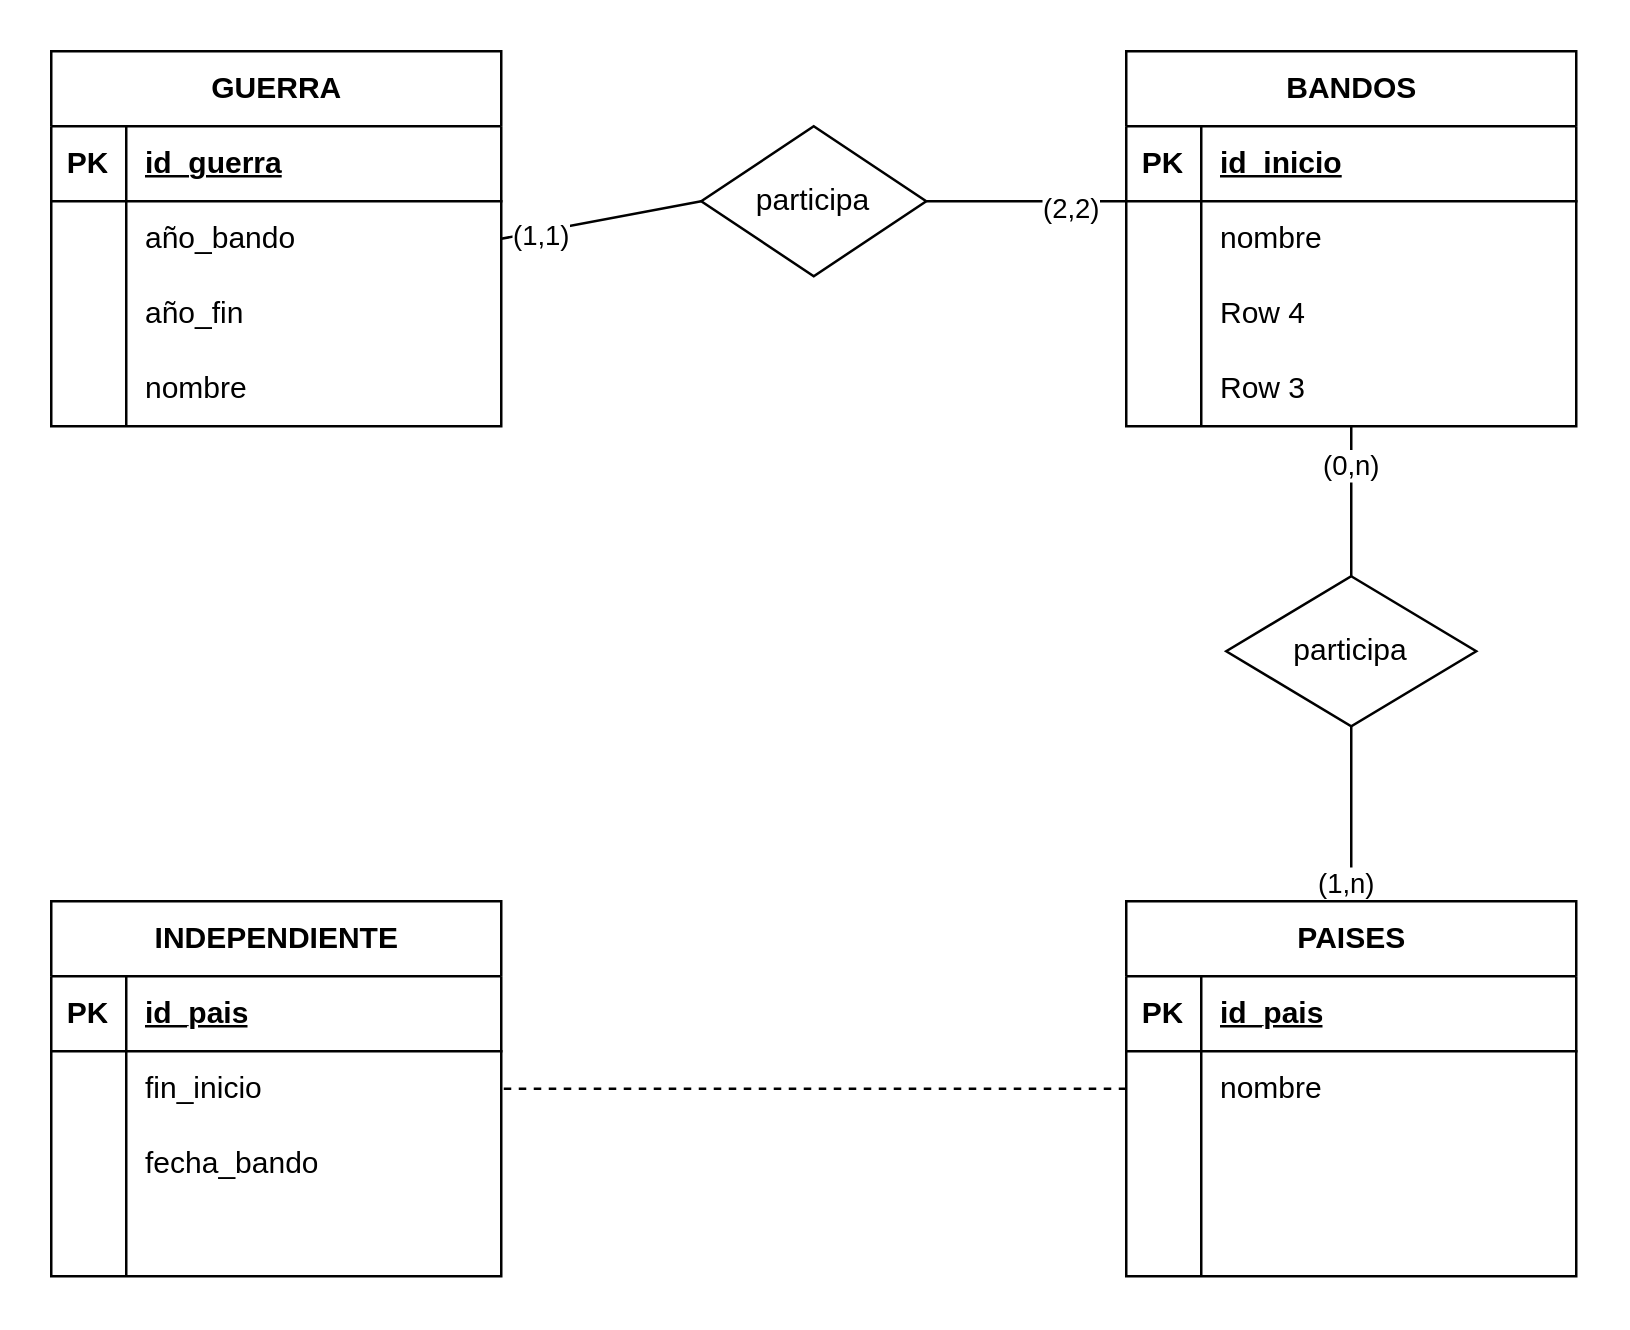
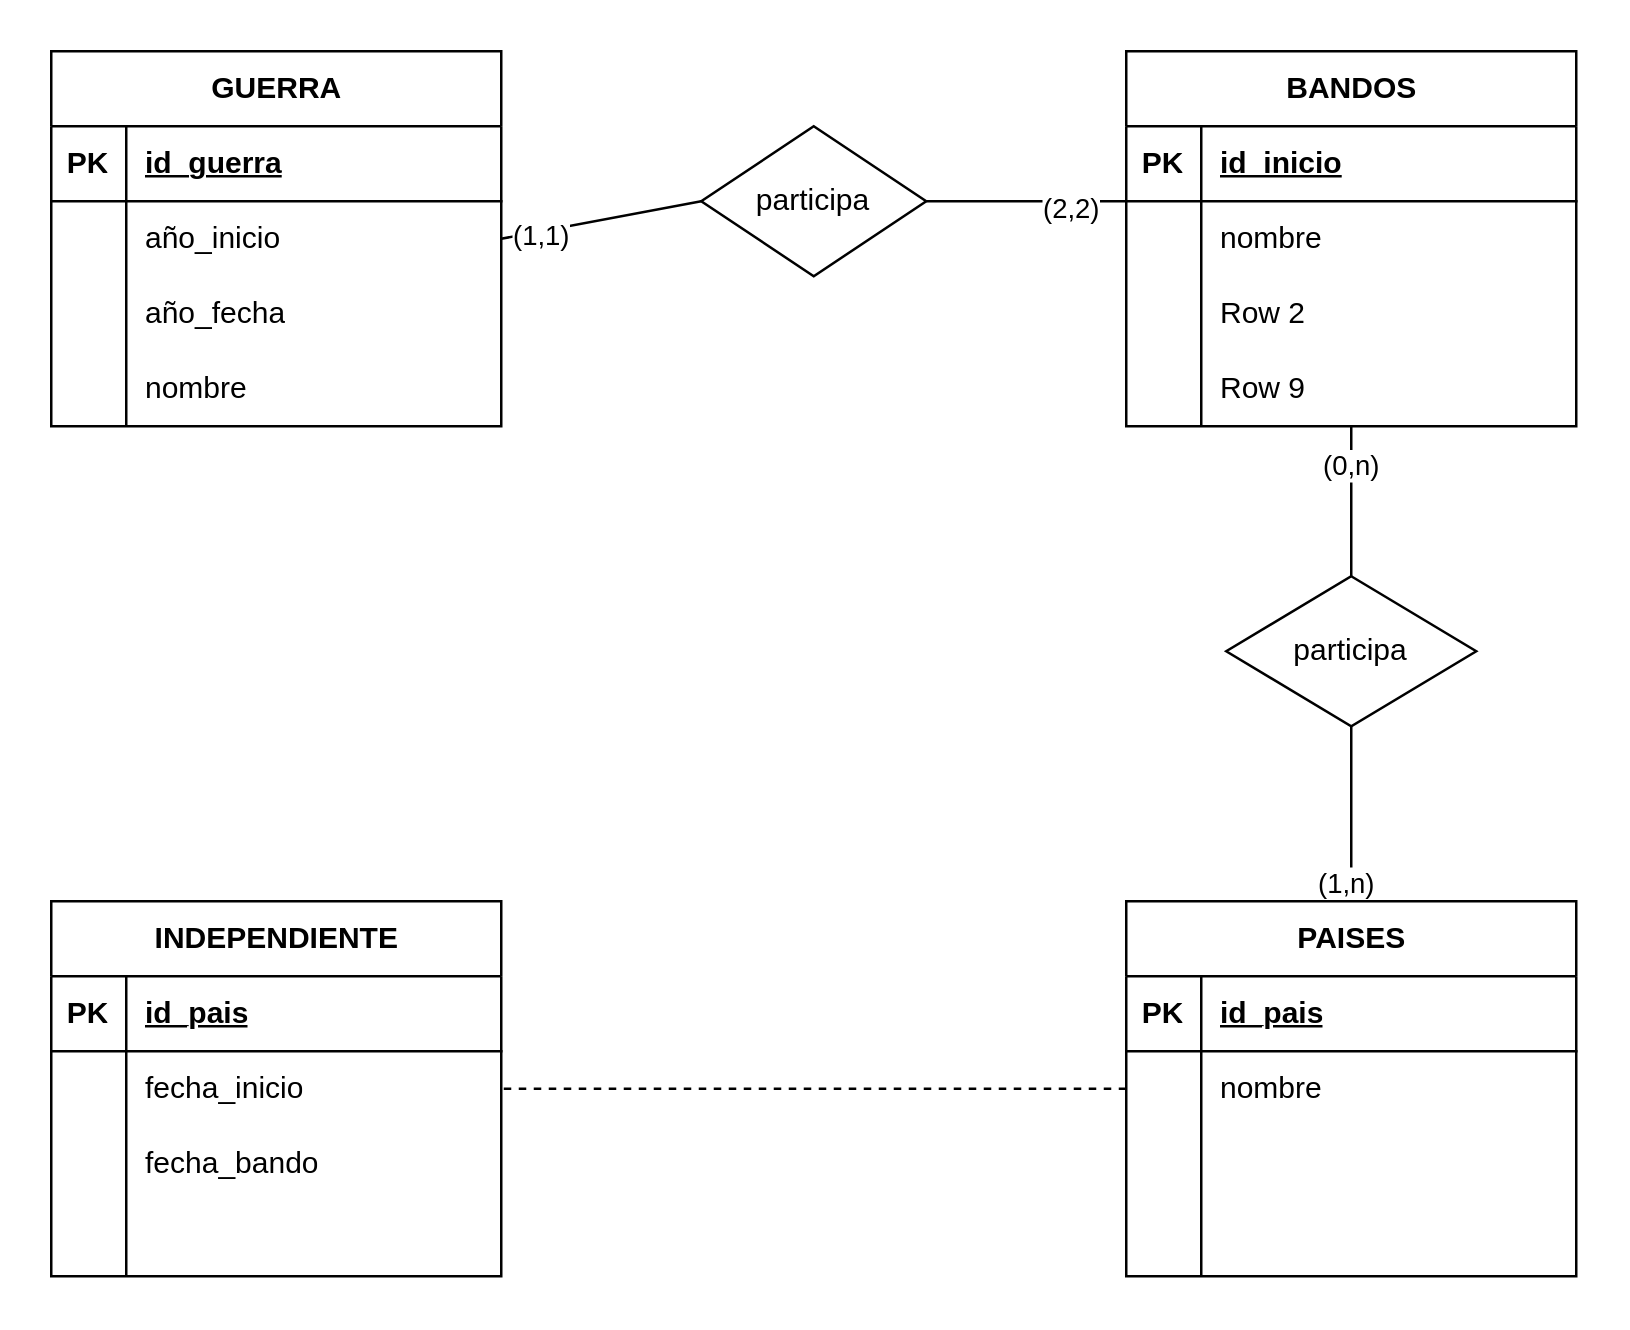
(222, 239) -> (219, 239)
(201, 314) -> (222, 314)
(1259, 314) -> (1259, 314)
(1259, 389) -> (1259, 389)
(215, 1089) -> (235, 1089)
